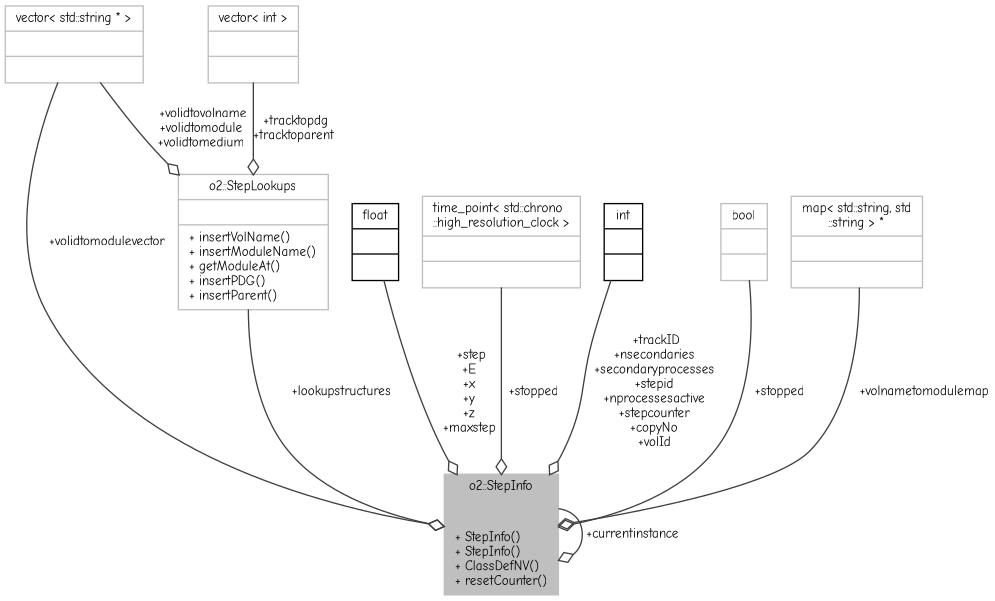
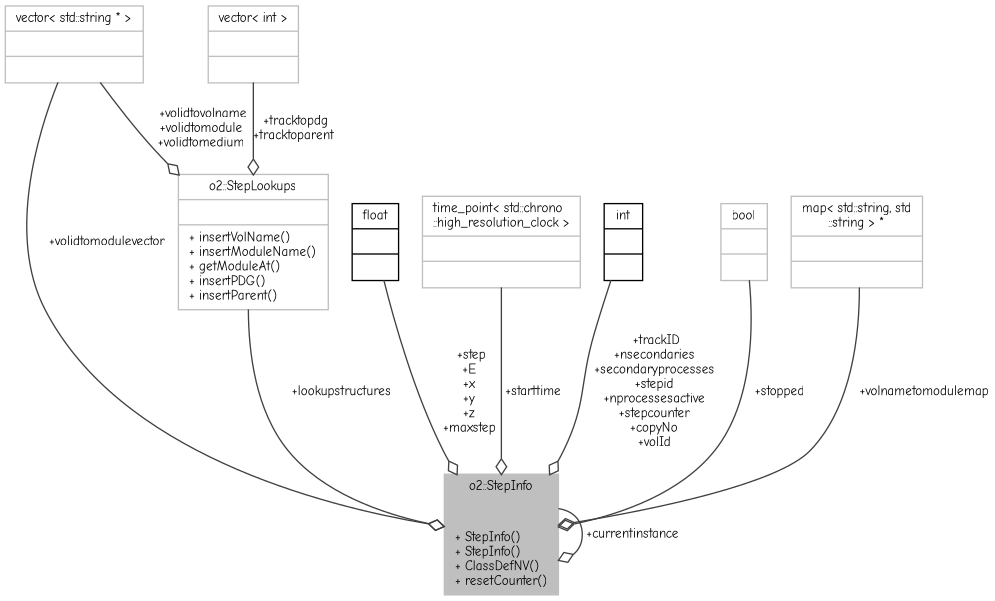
(532, 392) -> (532, 392)
